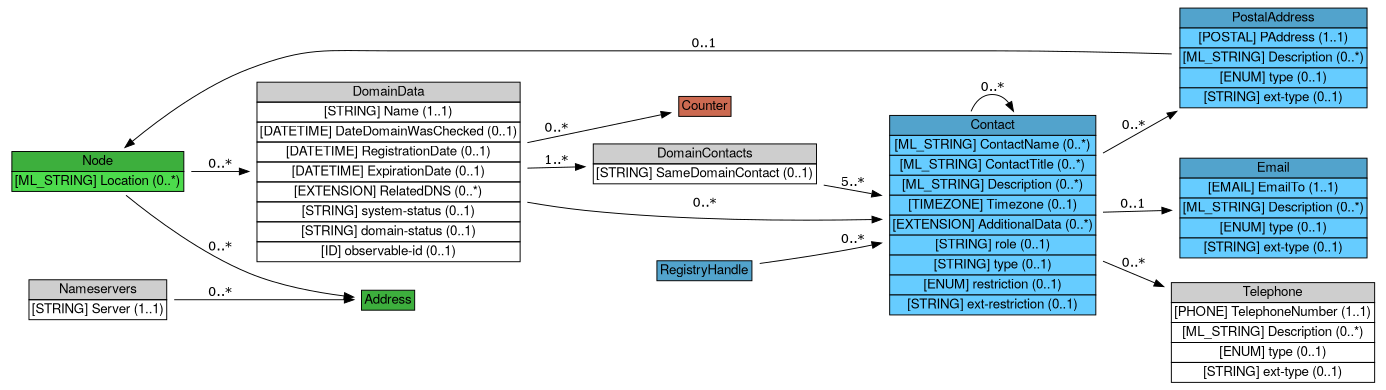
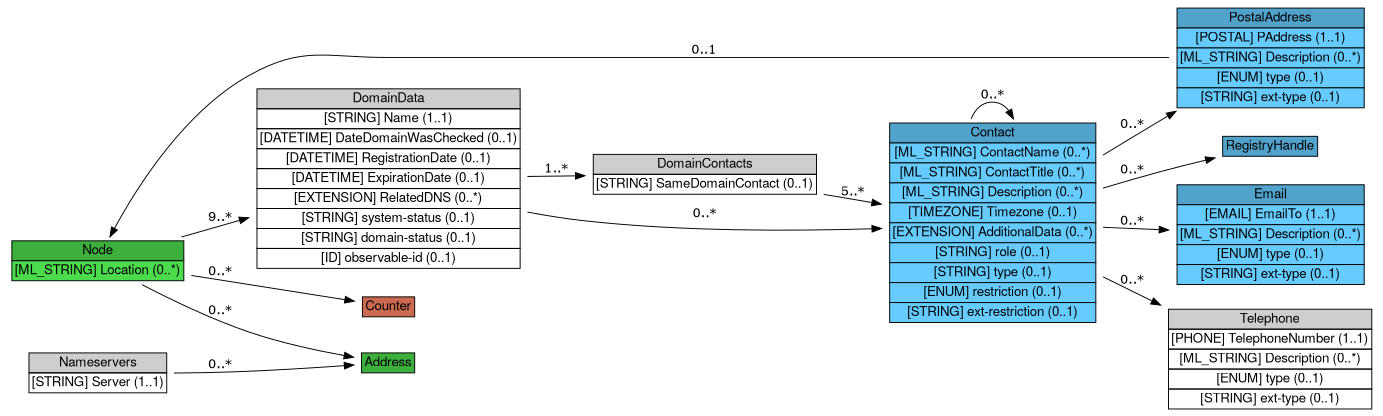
(594, 129) -> (268, 288)
(220, 164) -> (220, 218)
(1133, 204) -> (1132, 221)
(816, 255) -> (1154, 173)
